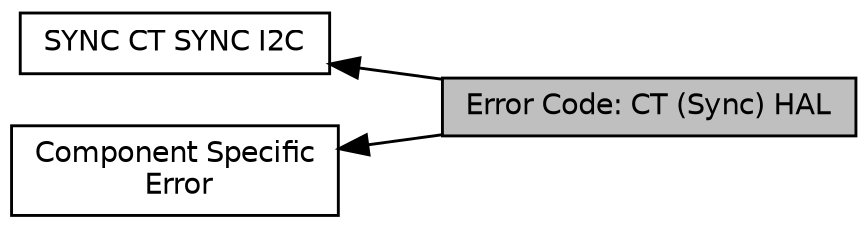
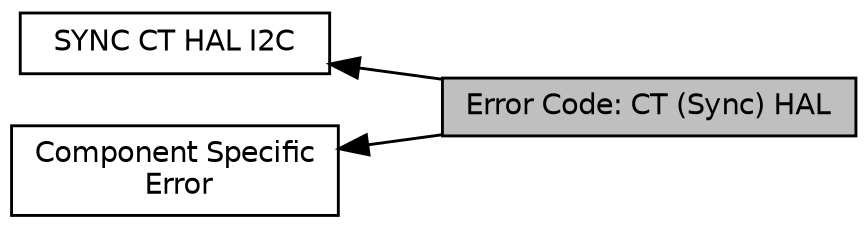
(175, 43) -> (175, 43)
